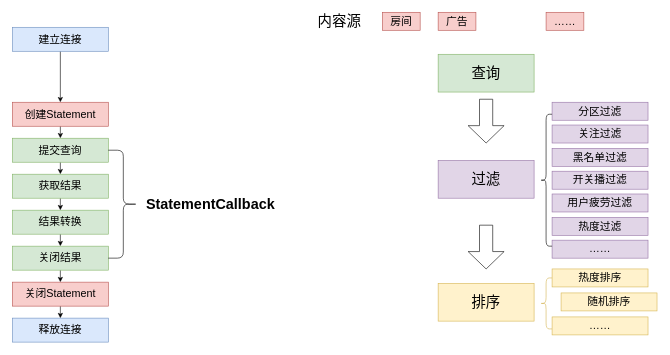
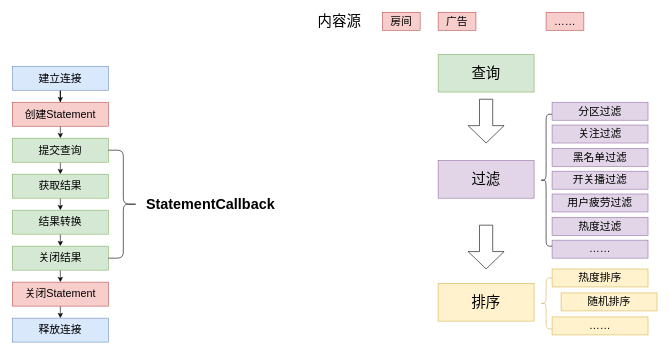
(60, 39) -> (60, 78)
